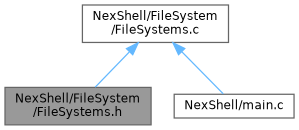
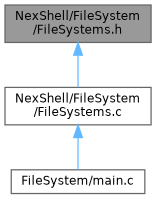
(112, 70) -> (78, 71)
(234, 106) -> (78, 182)
